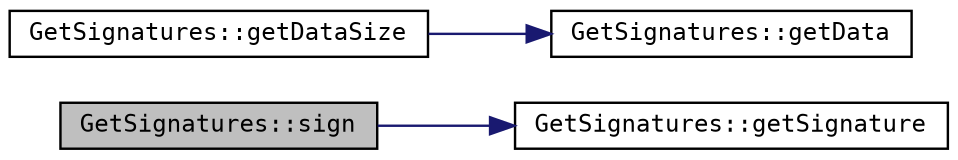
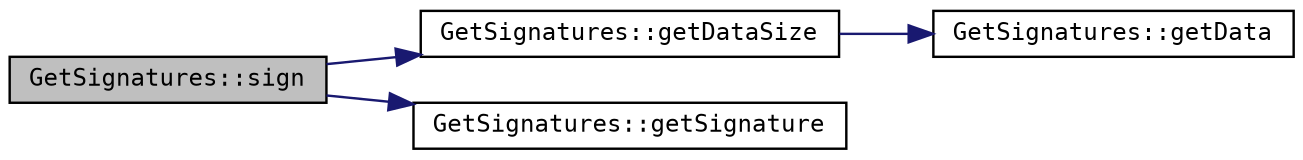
none -> (361, 61)
